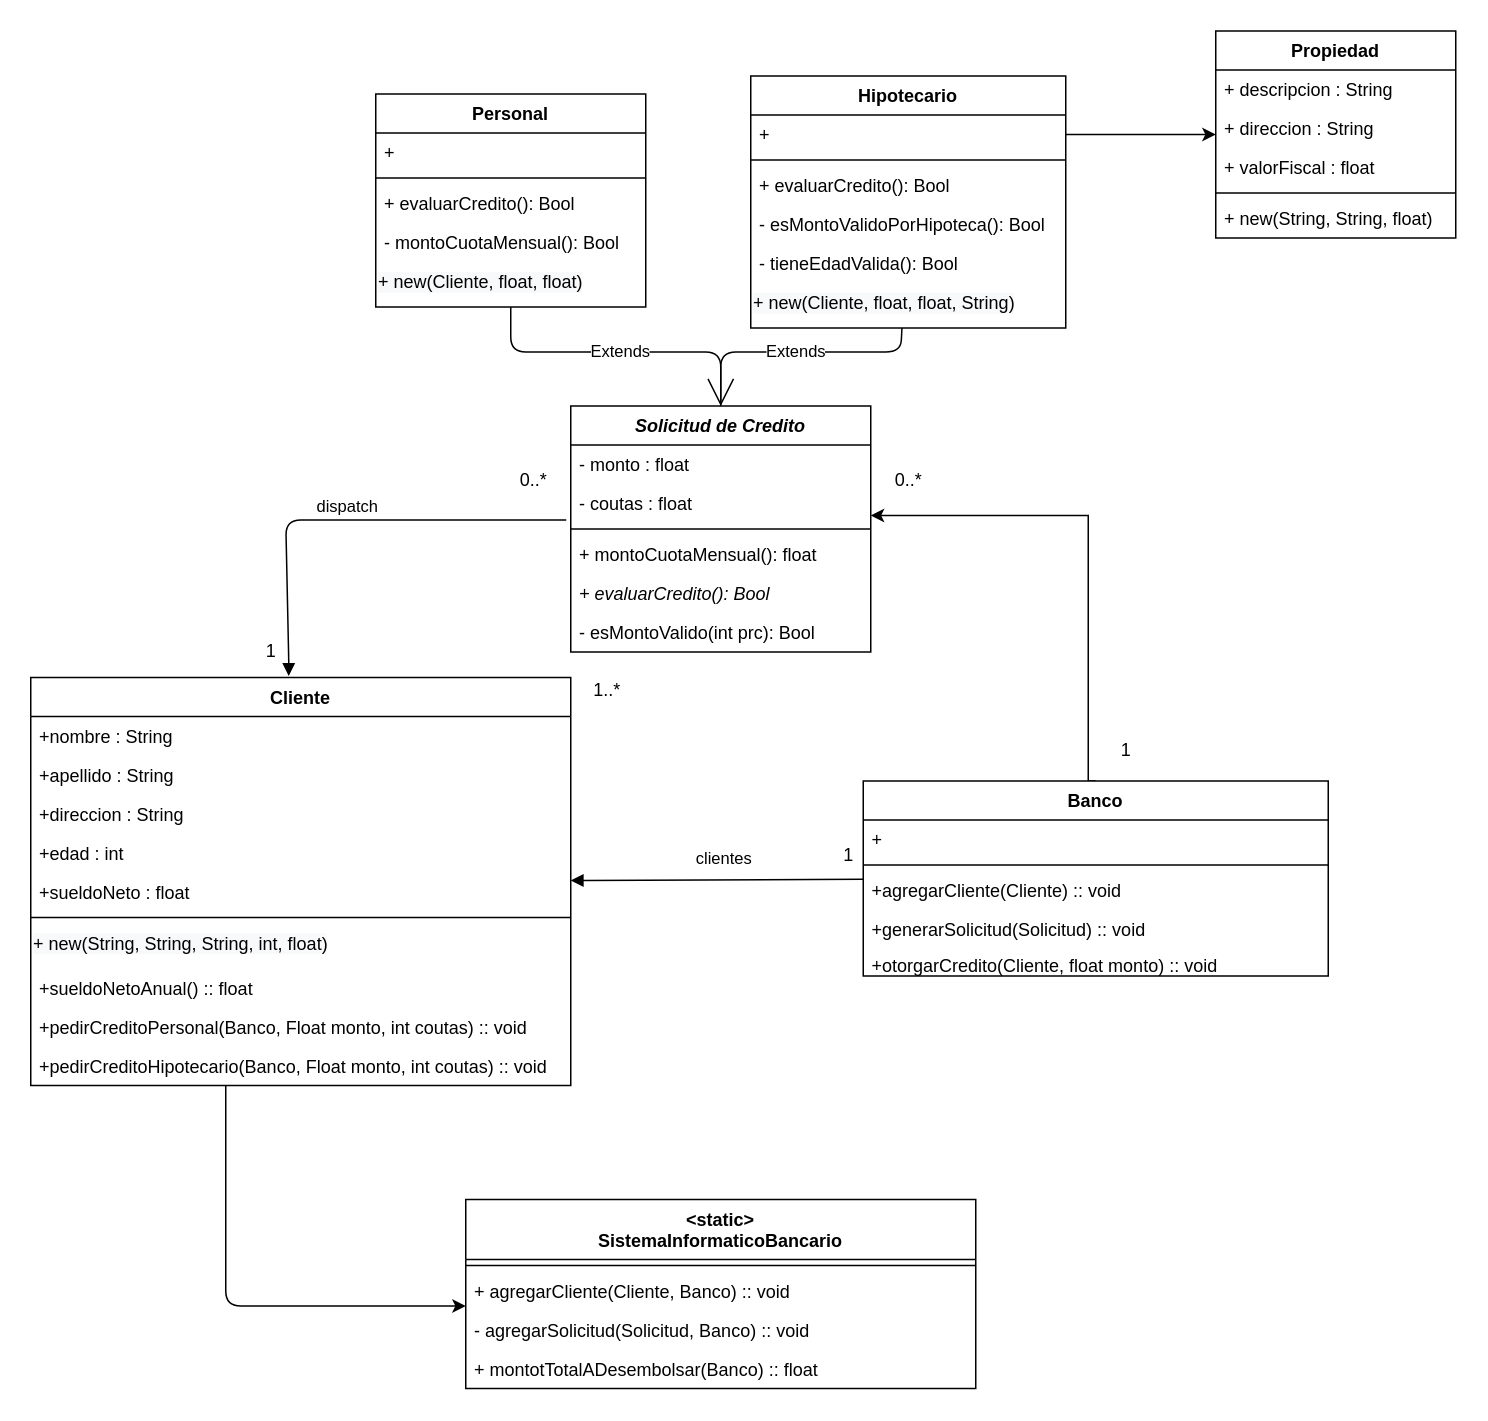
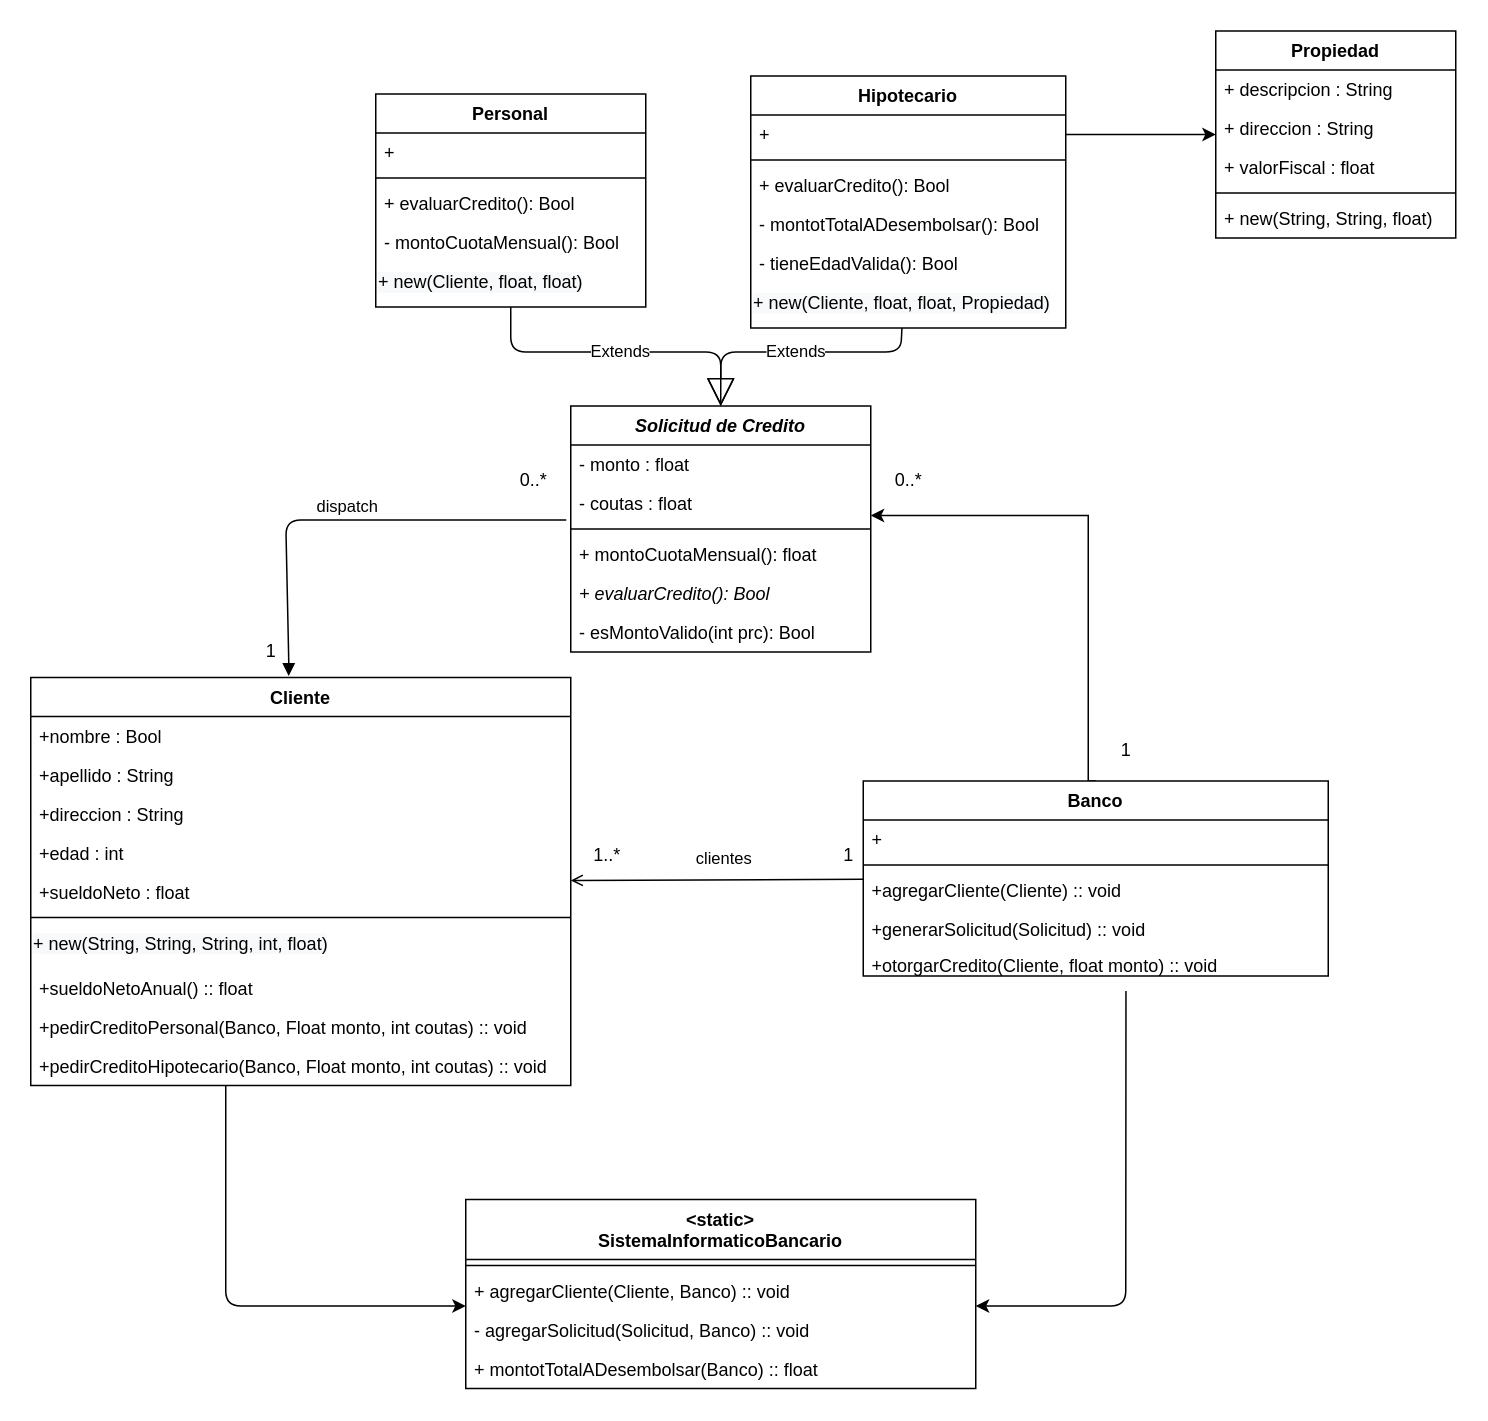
(914, 225) -> (911, 225)
(907, 304) -> (910, 315)
(721, 404) -> (716, 354)
(607, 691) -> (607, 856)
(110, 737) -> (100, 737)
(584, 880) -> (580, 880)
none -> (1126, 1213)
